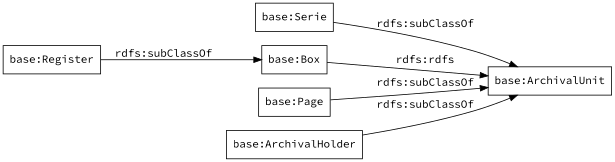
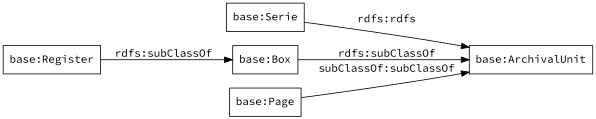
(425, 24) -> (387, 19)
(425, 60) -> (387, 54)
(425, 83) -> (387, 69)
(294, 145) -> none
